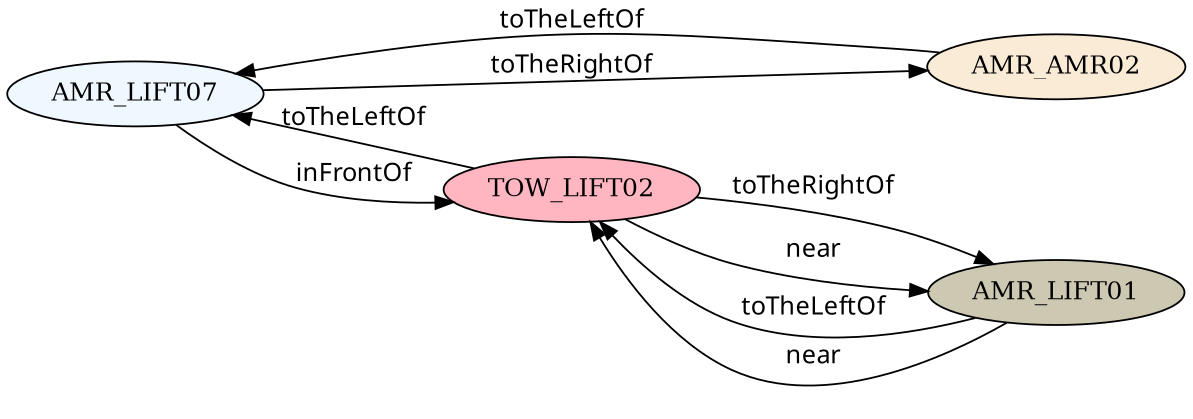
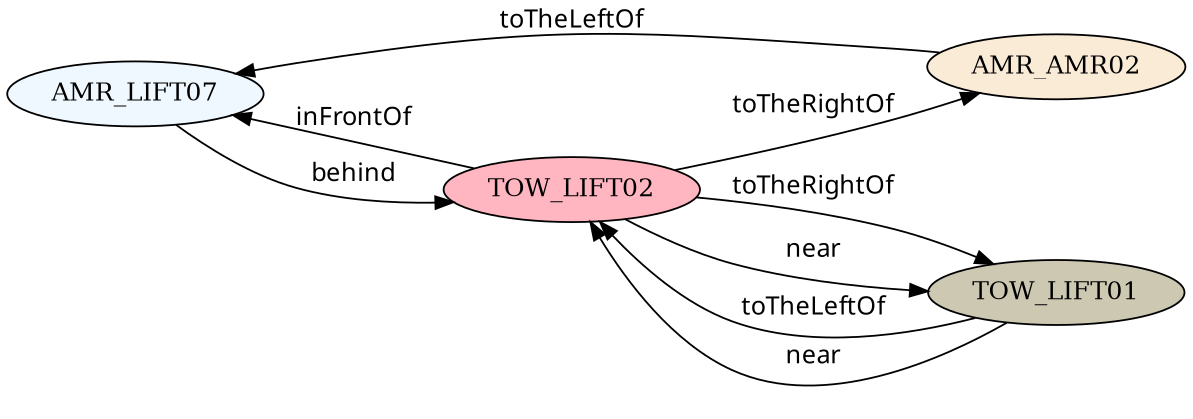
(586, 81) -> (819, 138)
(354, 118) -> (354, 118)
(354, 174) -> (354, 174)
(1056, 292) -> (1056, 292)
